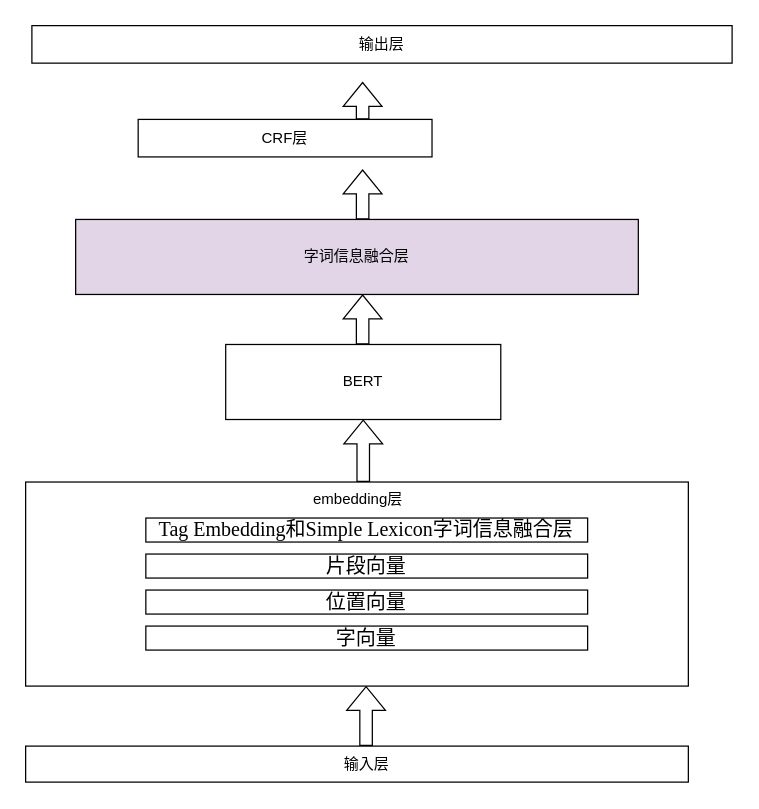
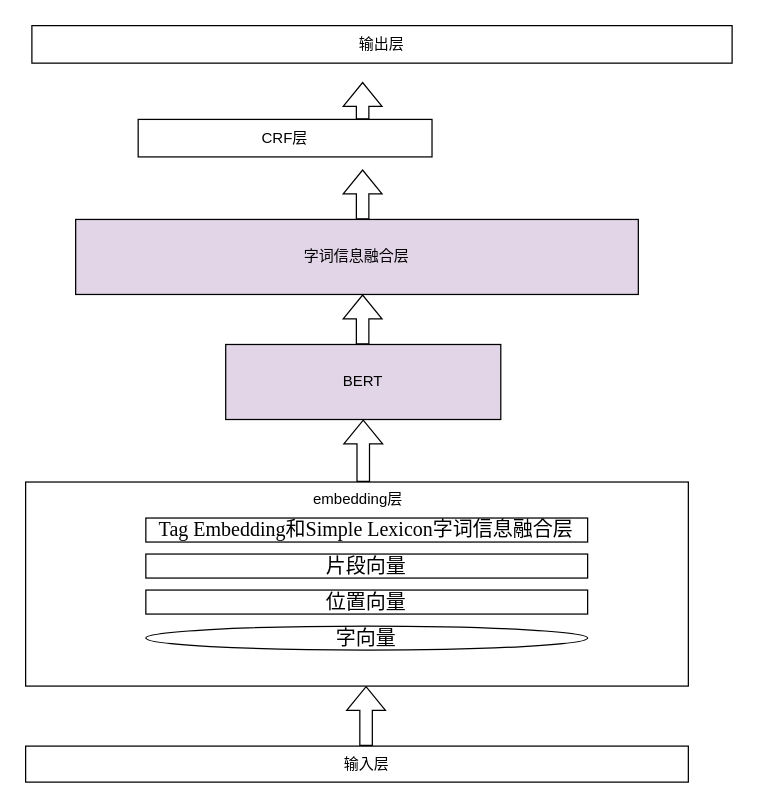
(363, 382) -> (363, 382)
(367, 638) -> (367, 638)
